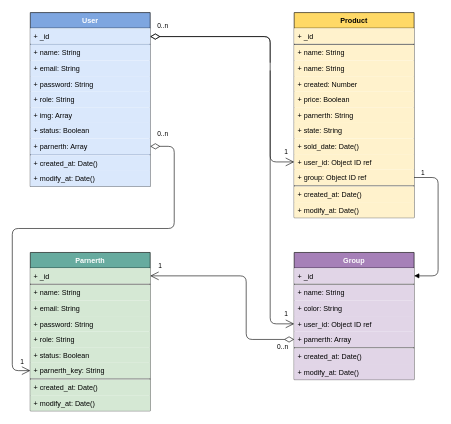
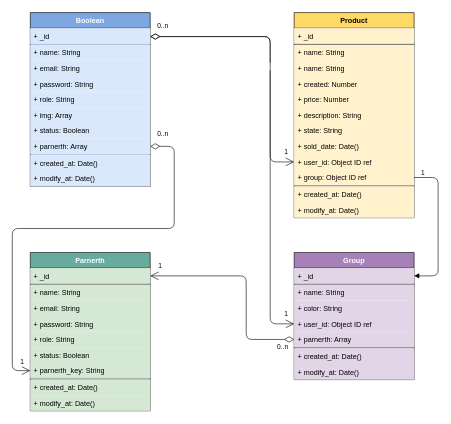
(90, 20) -> (90, 20)
(325, 100) -> (324, 100)
(330, 115) -> (334, 115)
